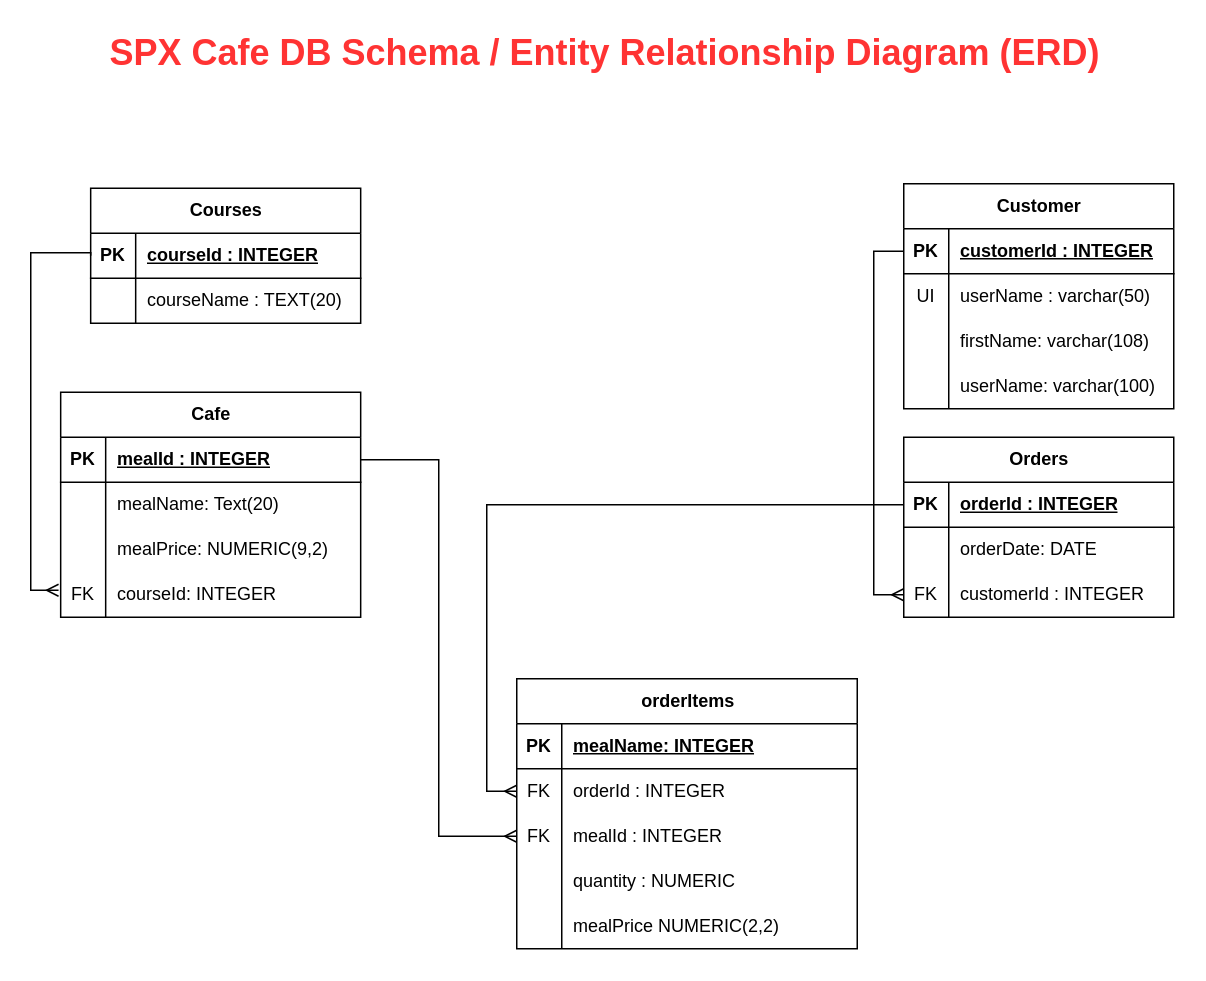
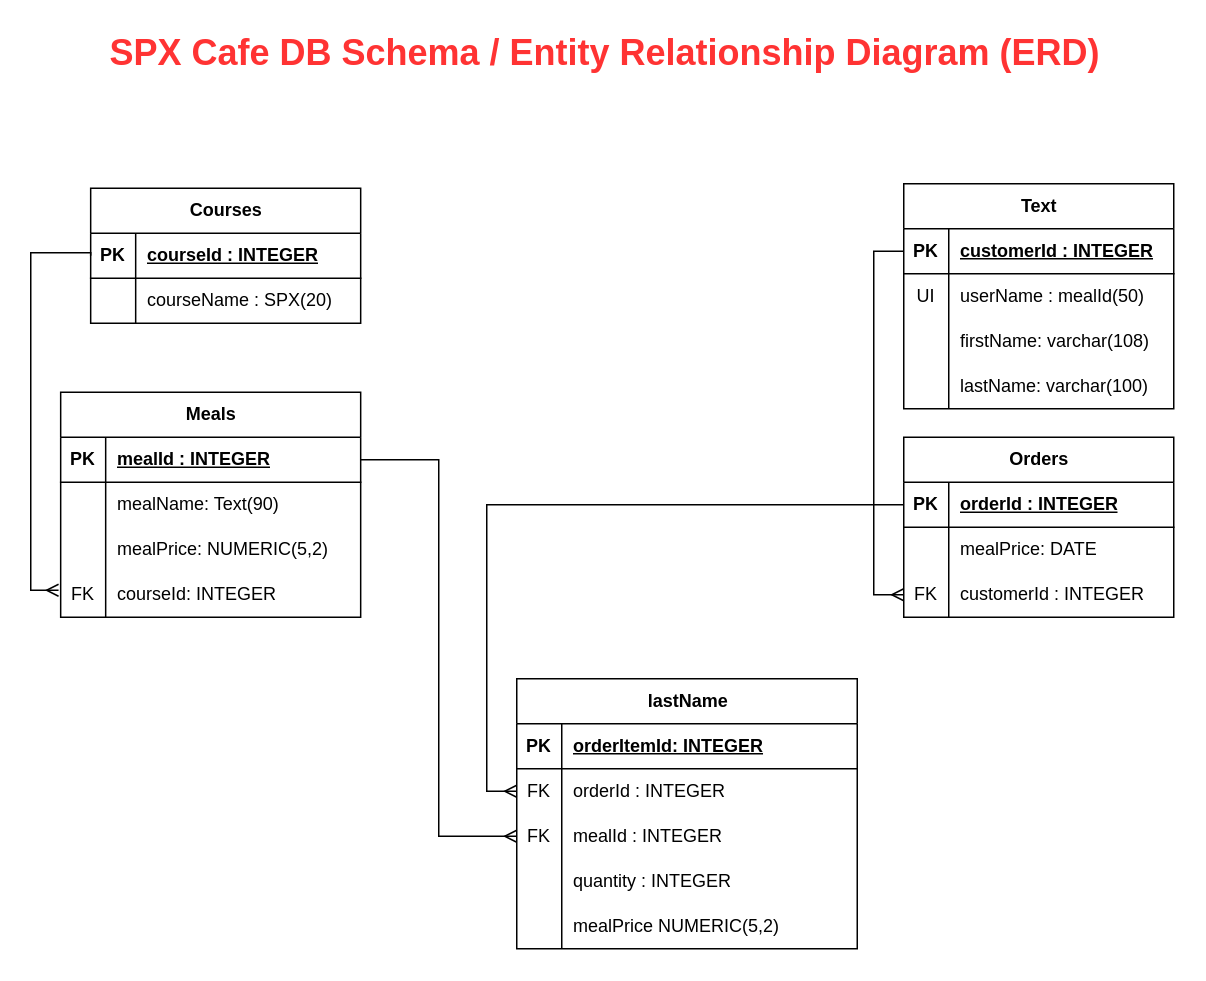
(1040, 206) -> (1040, 206)
(1065, 296) -> (1057, 296)
(247, 301) -> (242, 301)
(1067, 386) -> (1065, 386)
(212, 415) -> (212, 415)
(201, 505) -> (201, 505)
(222, 550) -> (222, 550)
(1032, 550) -> (1027, 550)
(689, 701) -> (689, 701)
(652, 746) -> (670, 746)
(655, 881) -> (655, 881)
(675, 926) -> (675, 926)
